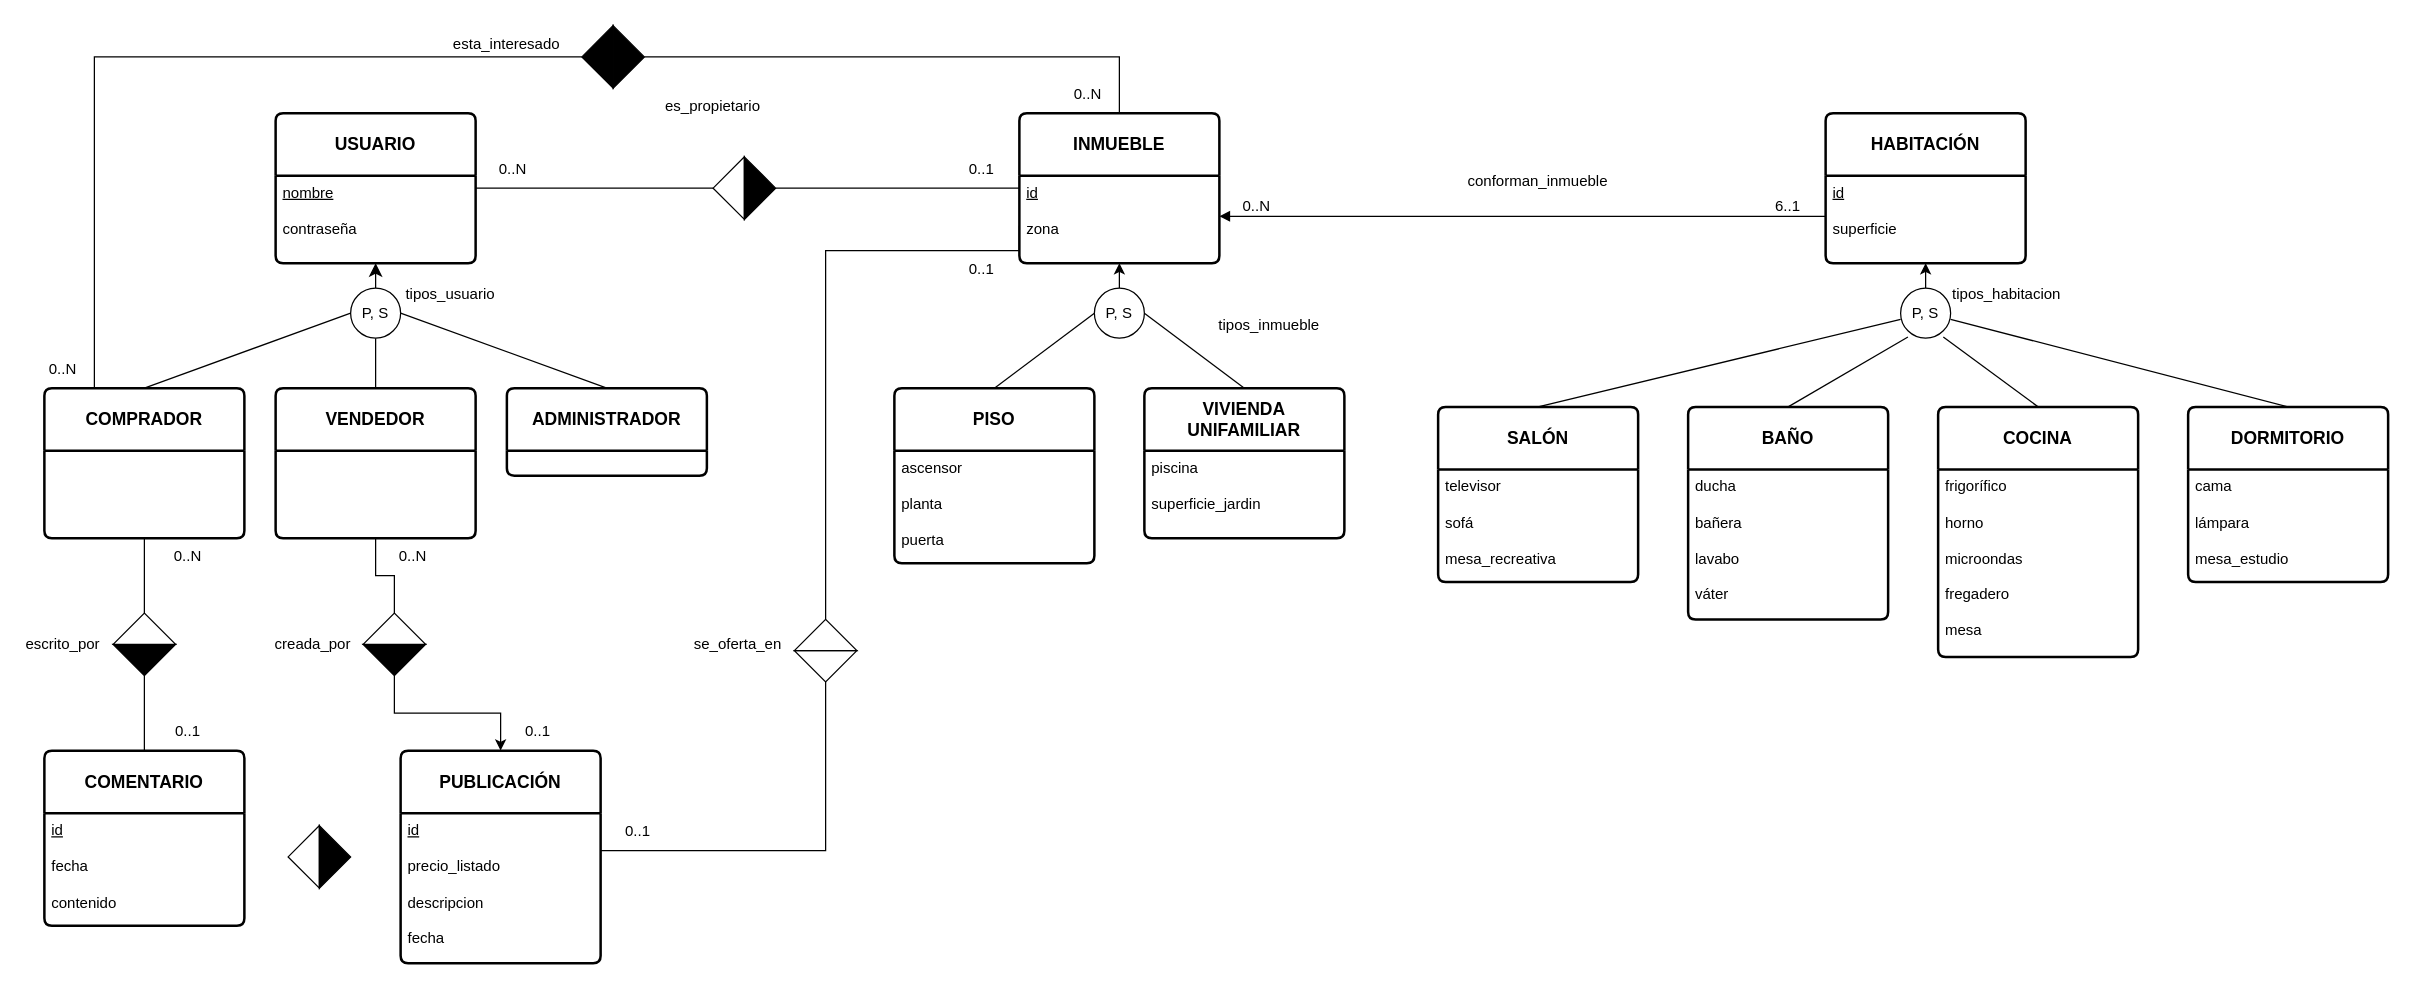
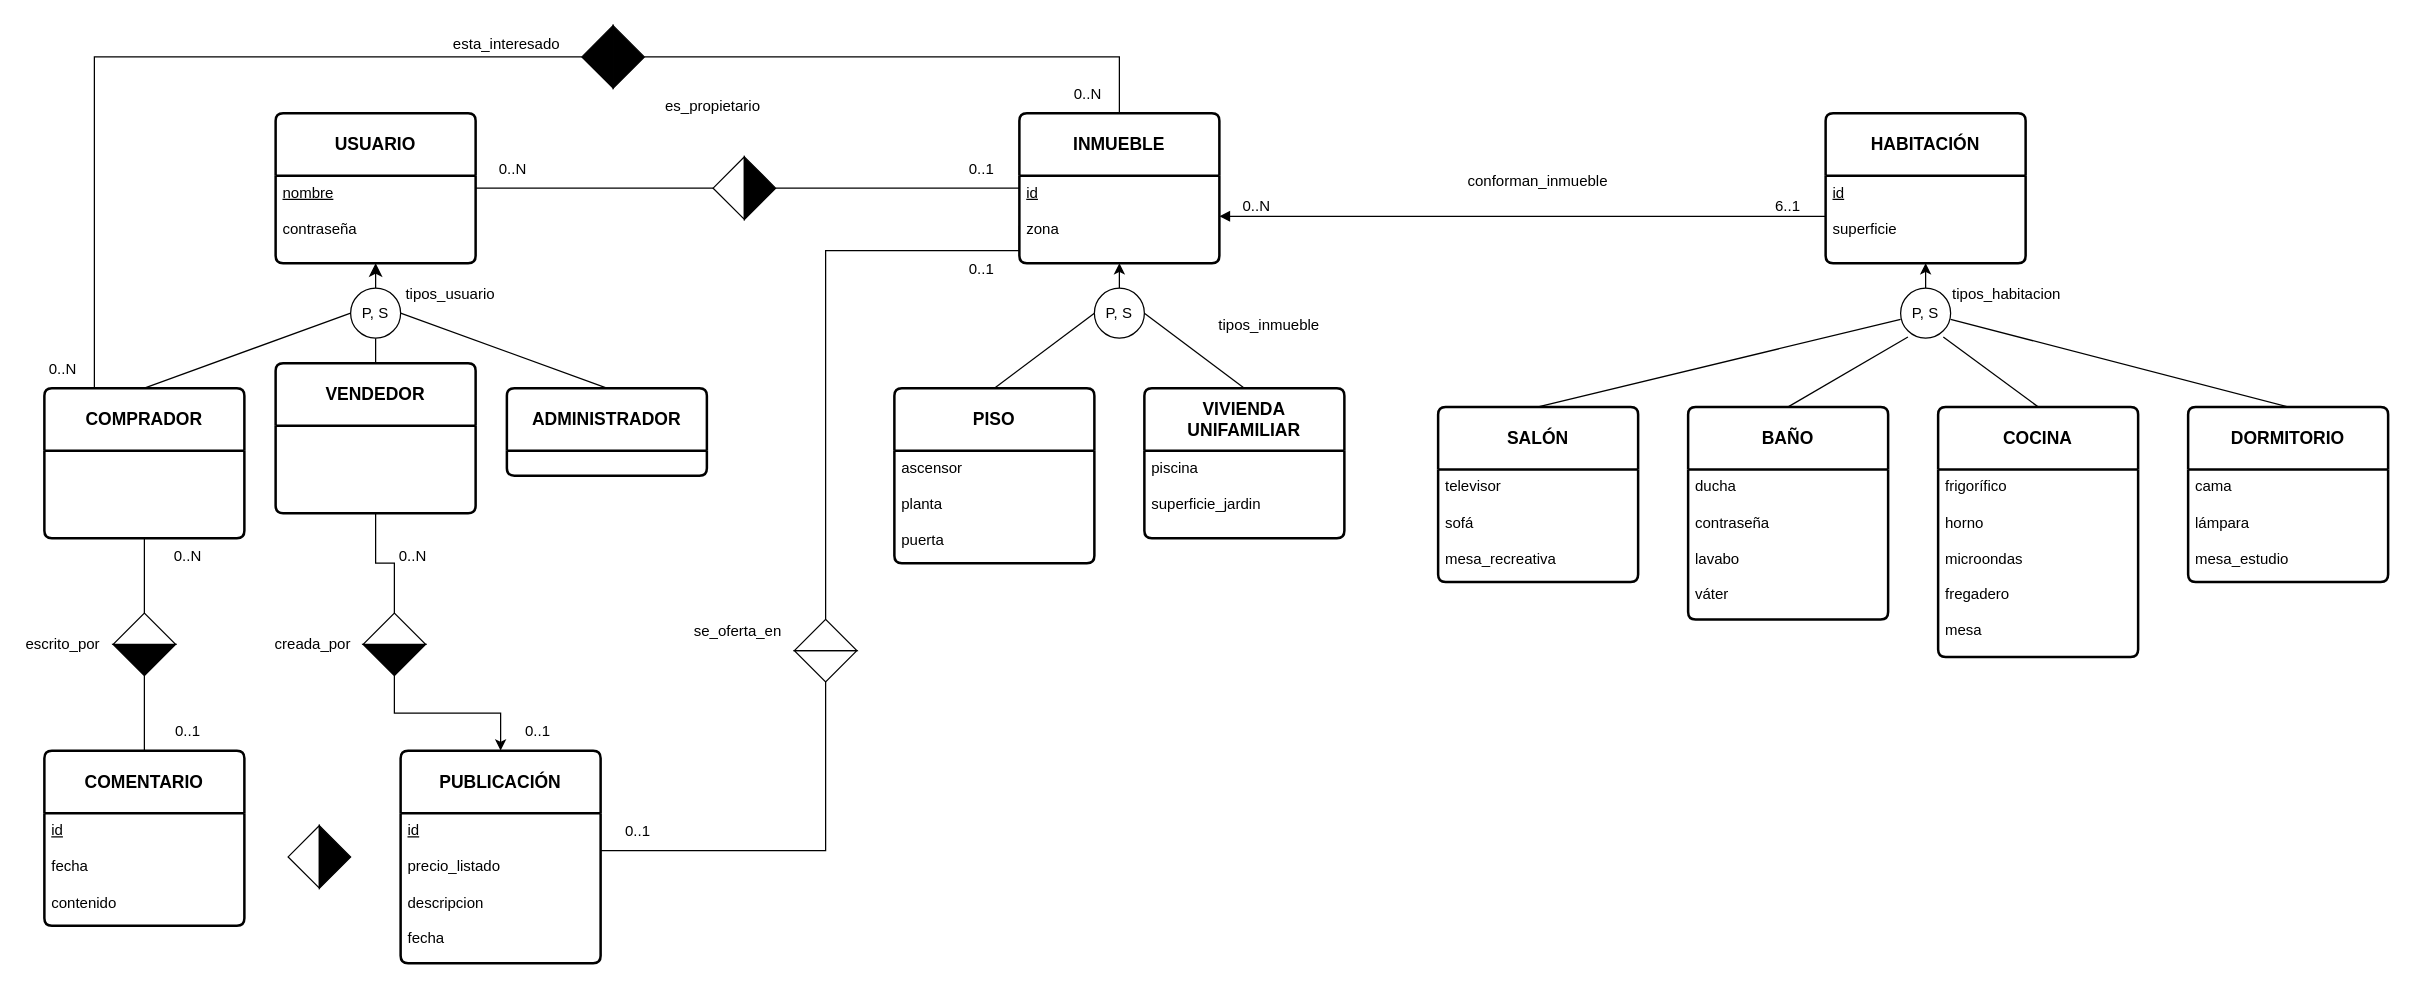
(376, 463) -> (376, 438)
(1721, 514) -> (1738, 514)
(738, 644) -> (738, 632)
